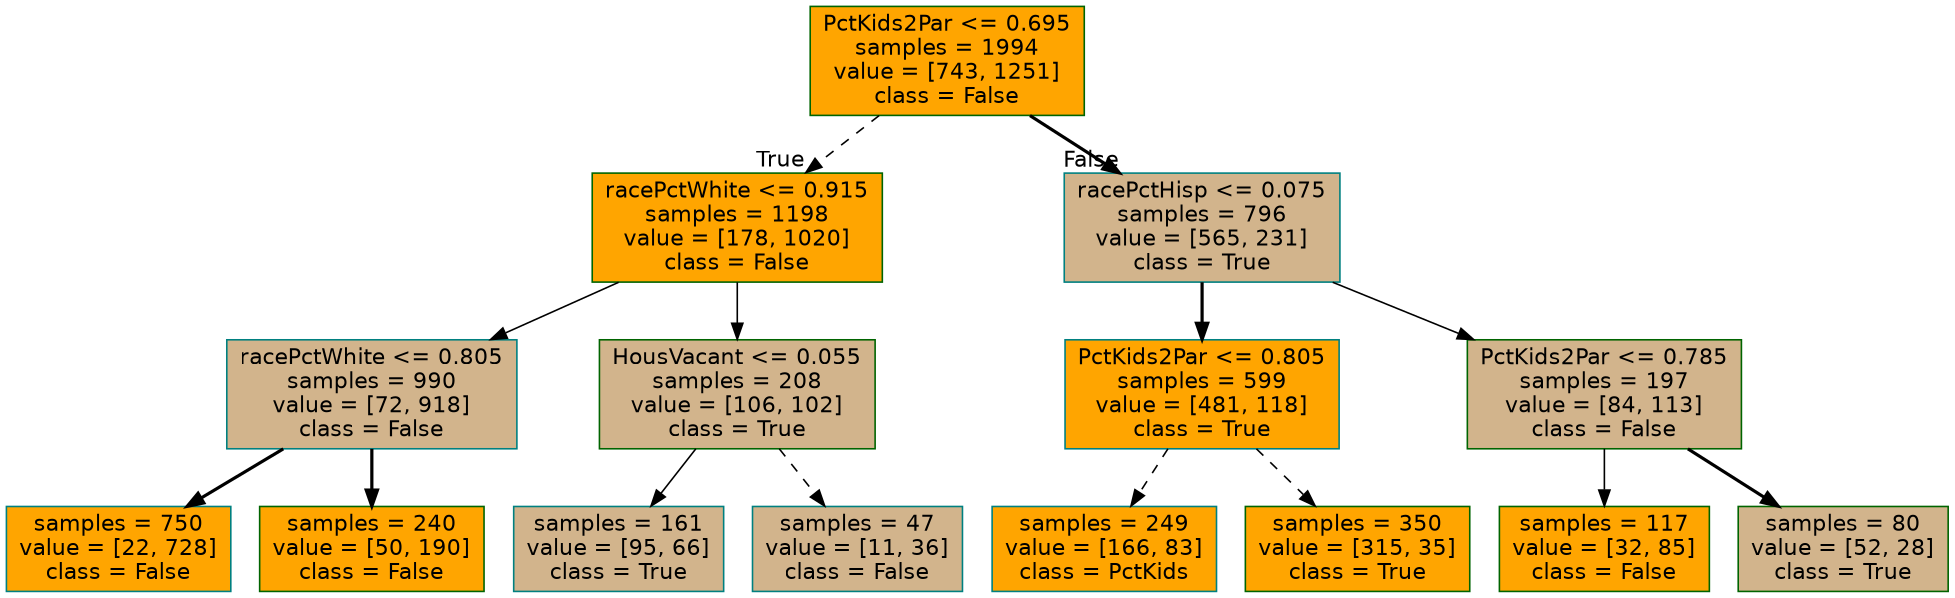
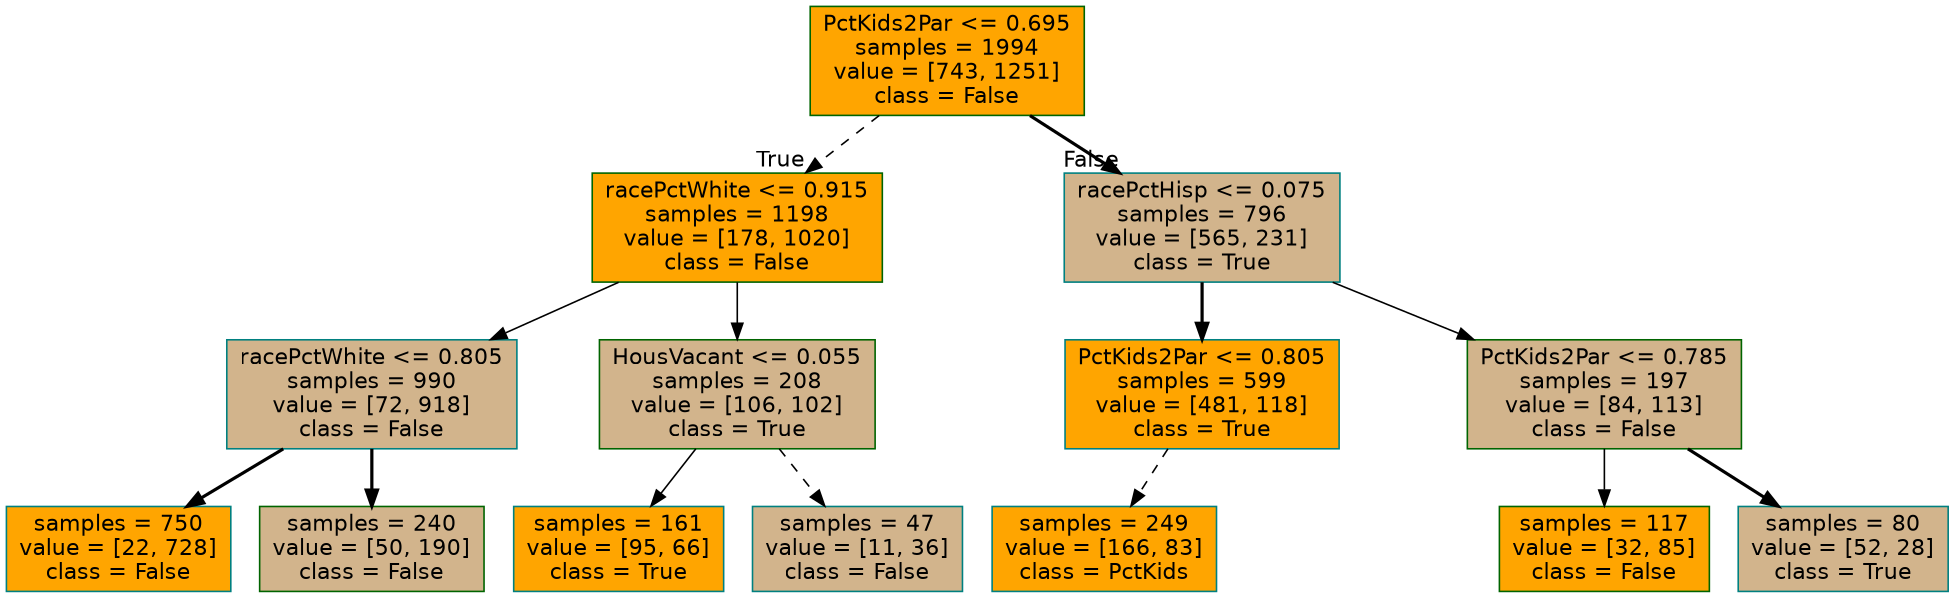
(372, 549) -> (372, 549)
(619, 549) -> (619, 549)
(1358, 549) -> none
(1843, 549) -> (1843, 549)
